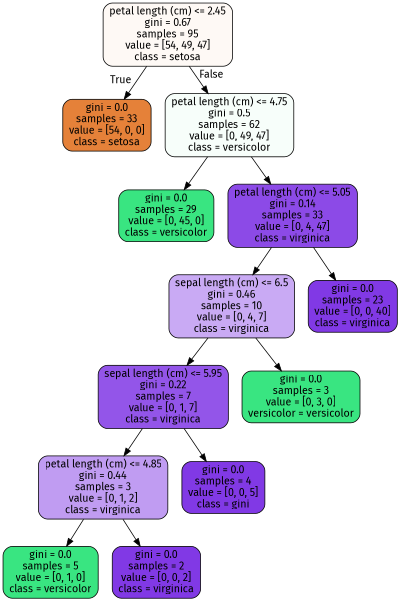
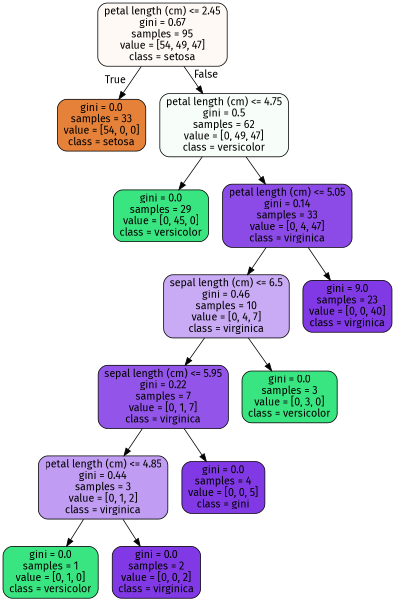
(353, 306) -> (347, 306)
(301, 397) -> (290, 397)
(51, 572) -> (51, 572)
